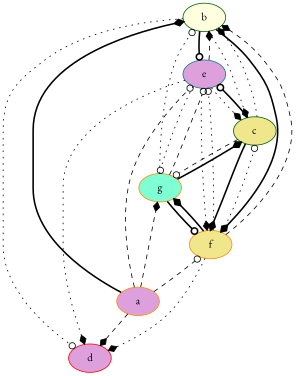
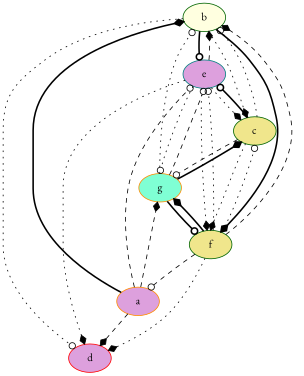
(245, 73) -> (245, 73)
(229, 182) -> (229, 182)
(211, 245) -> (211, 245)
(175, 277) -> (174, 269)
